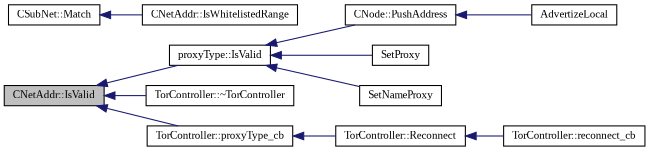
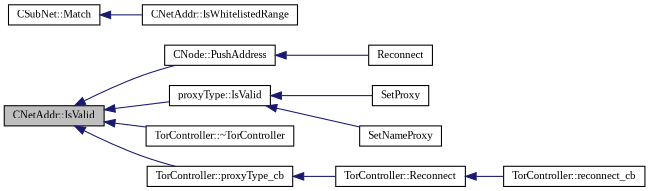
(574, 15) -> (401, 55)
(316, 34) -> (129, 81)
